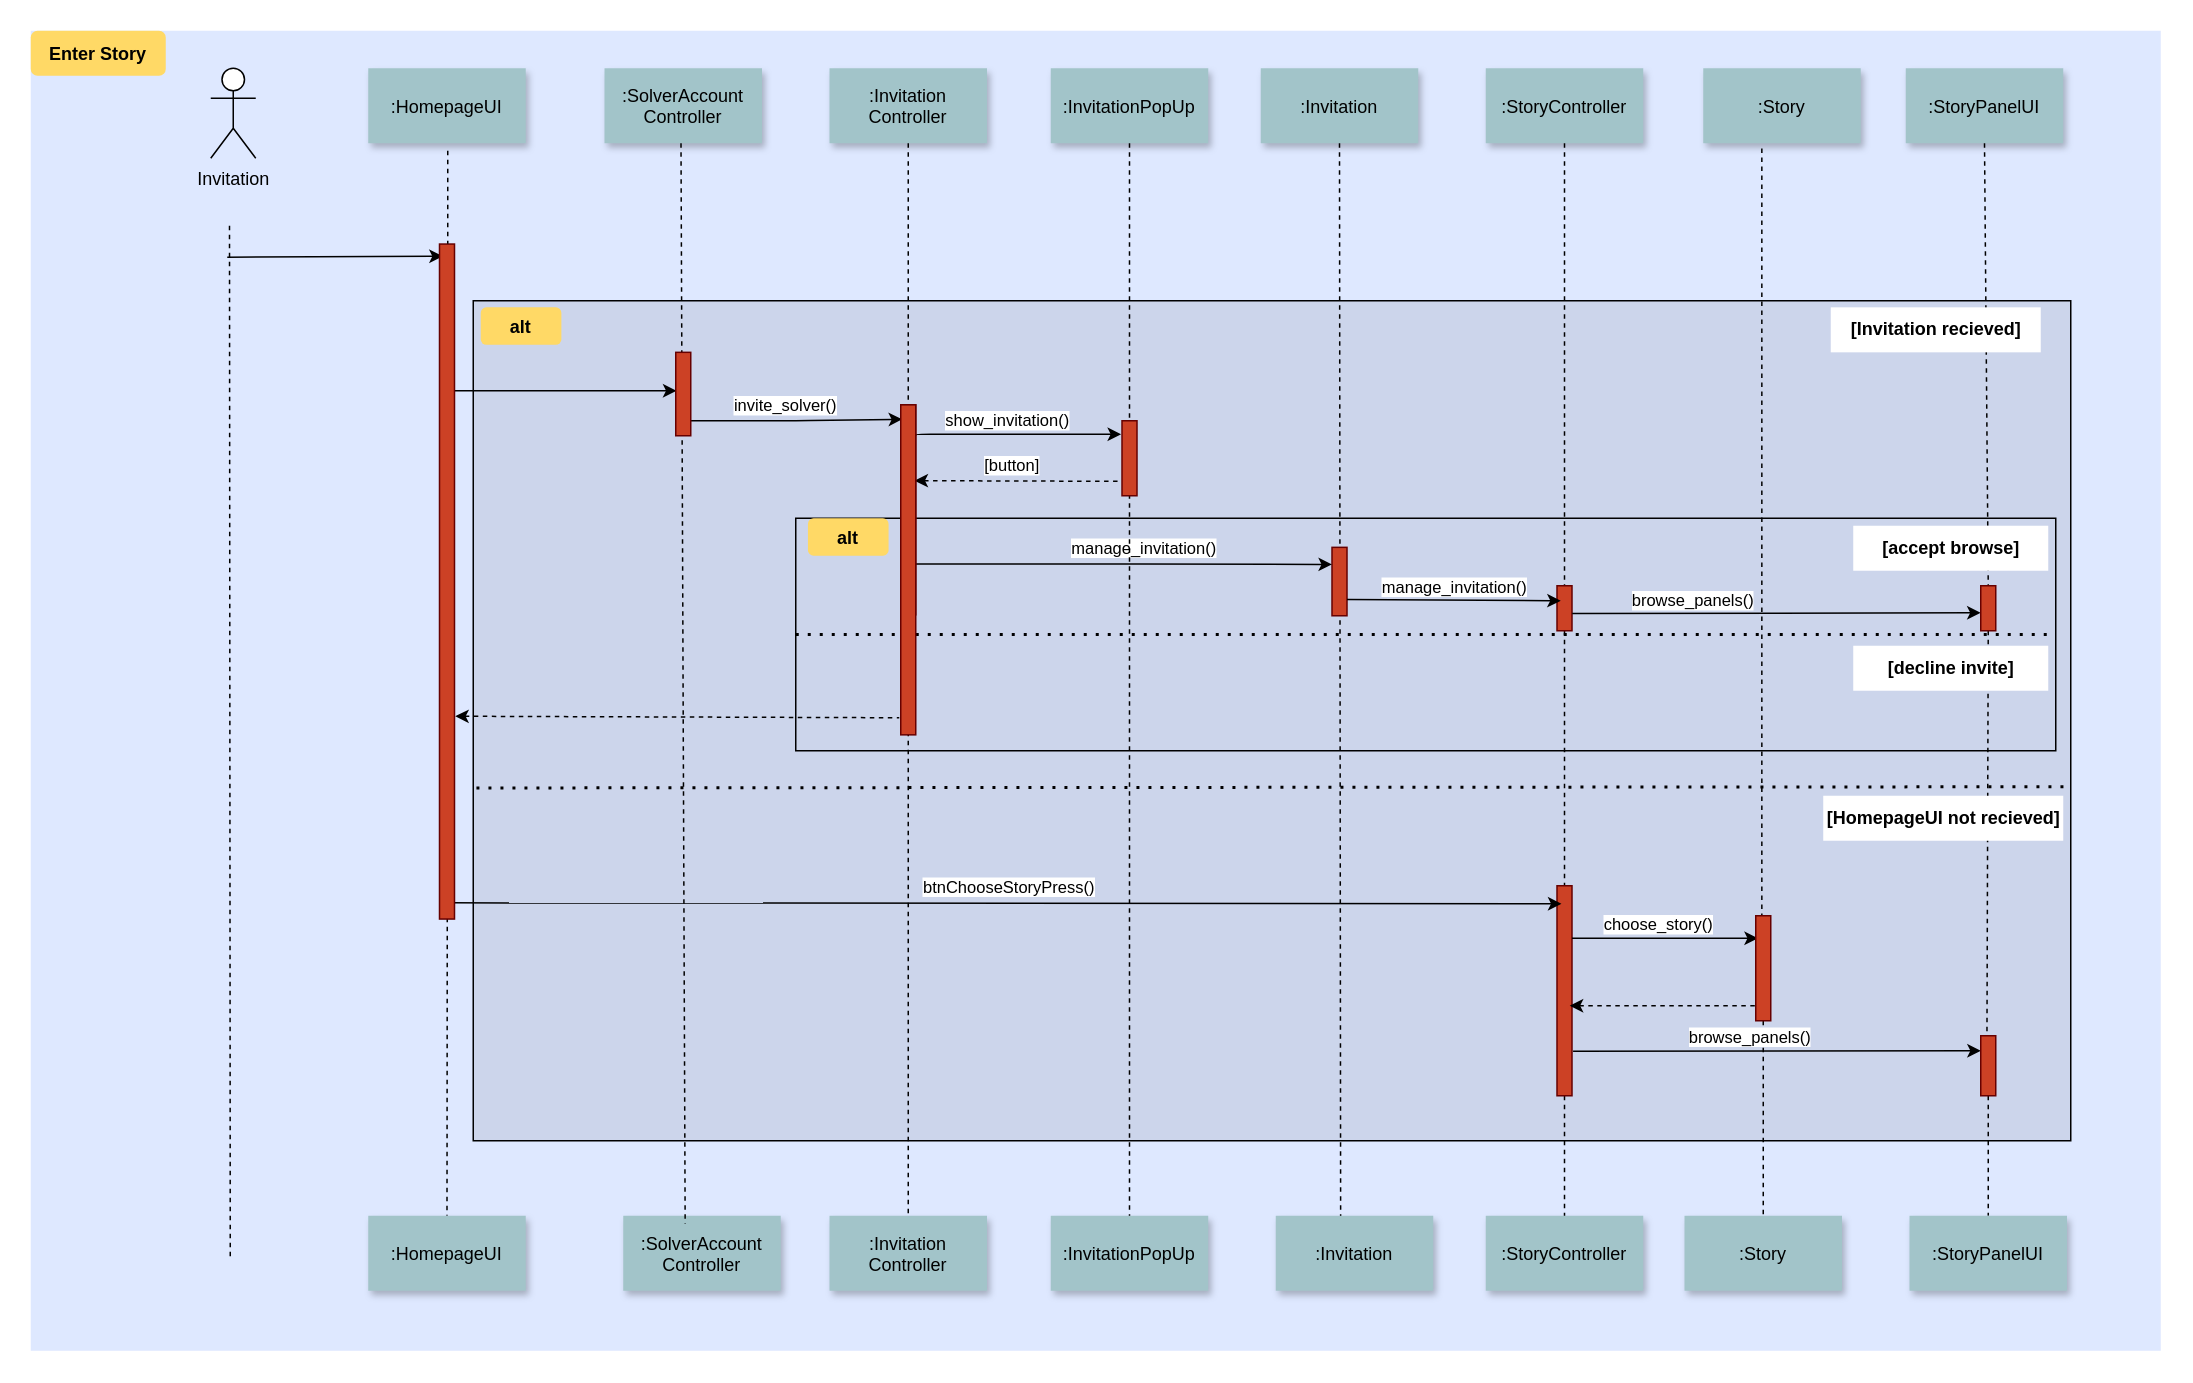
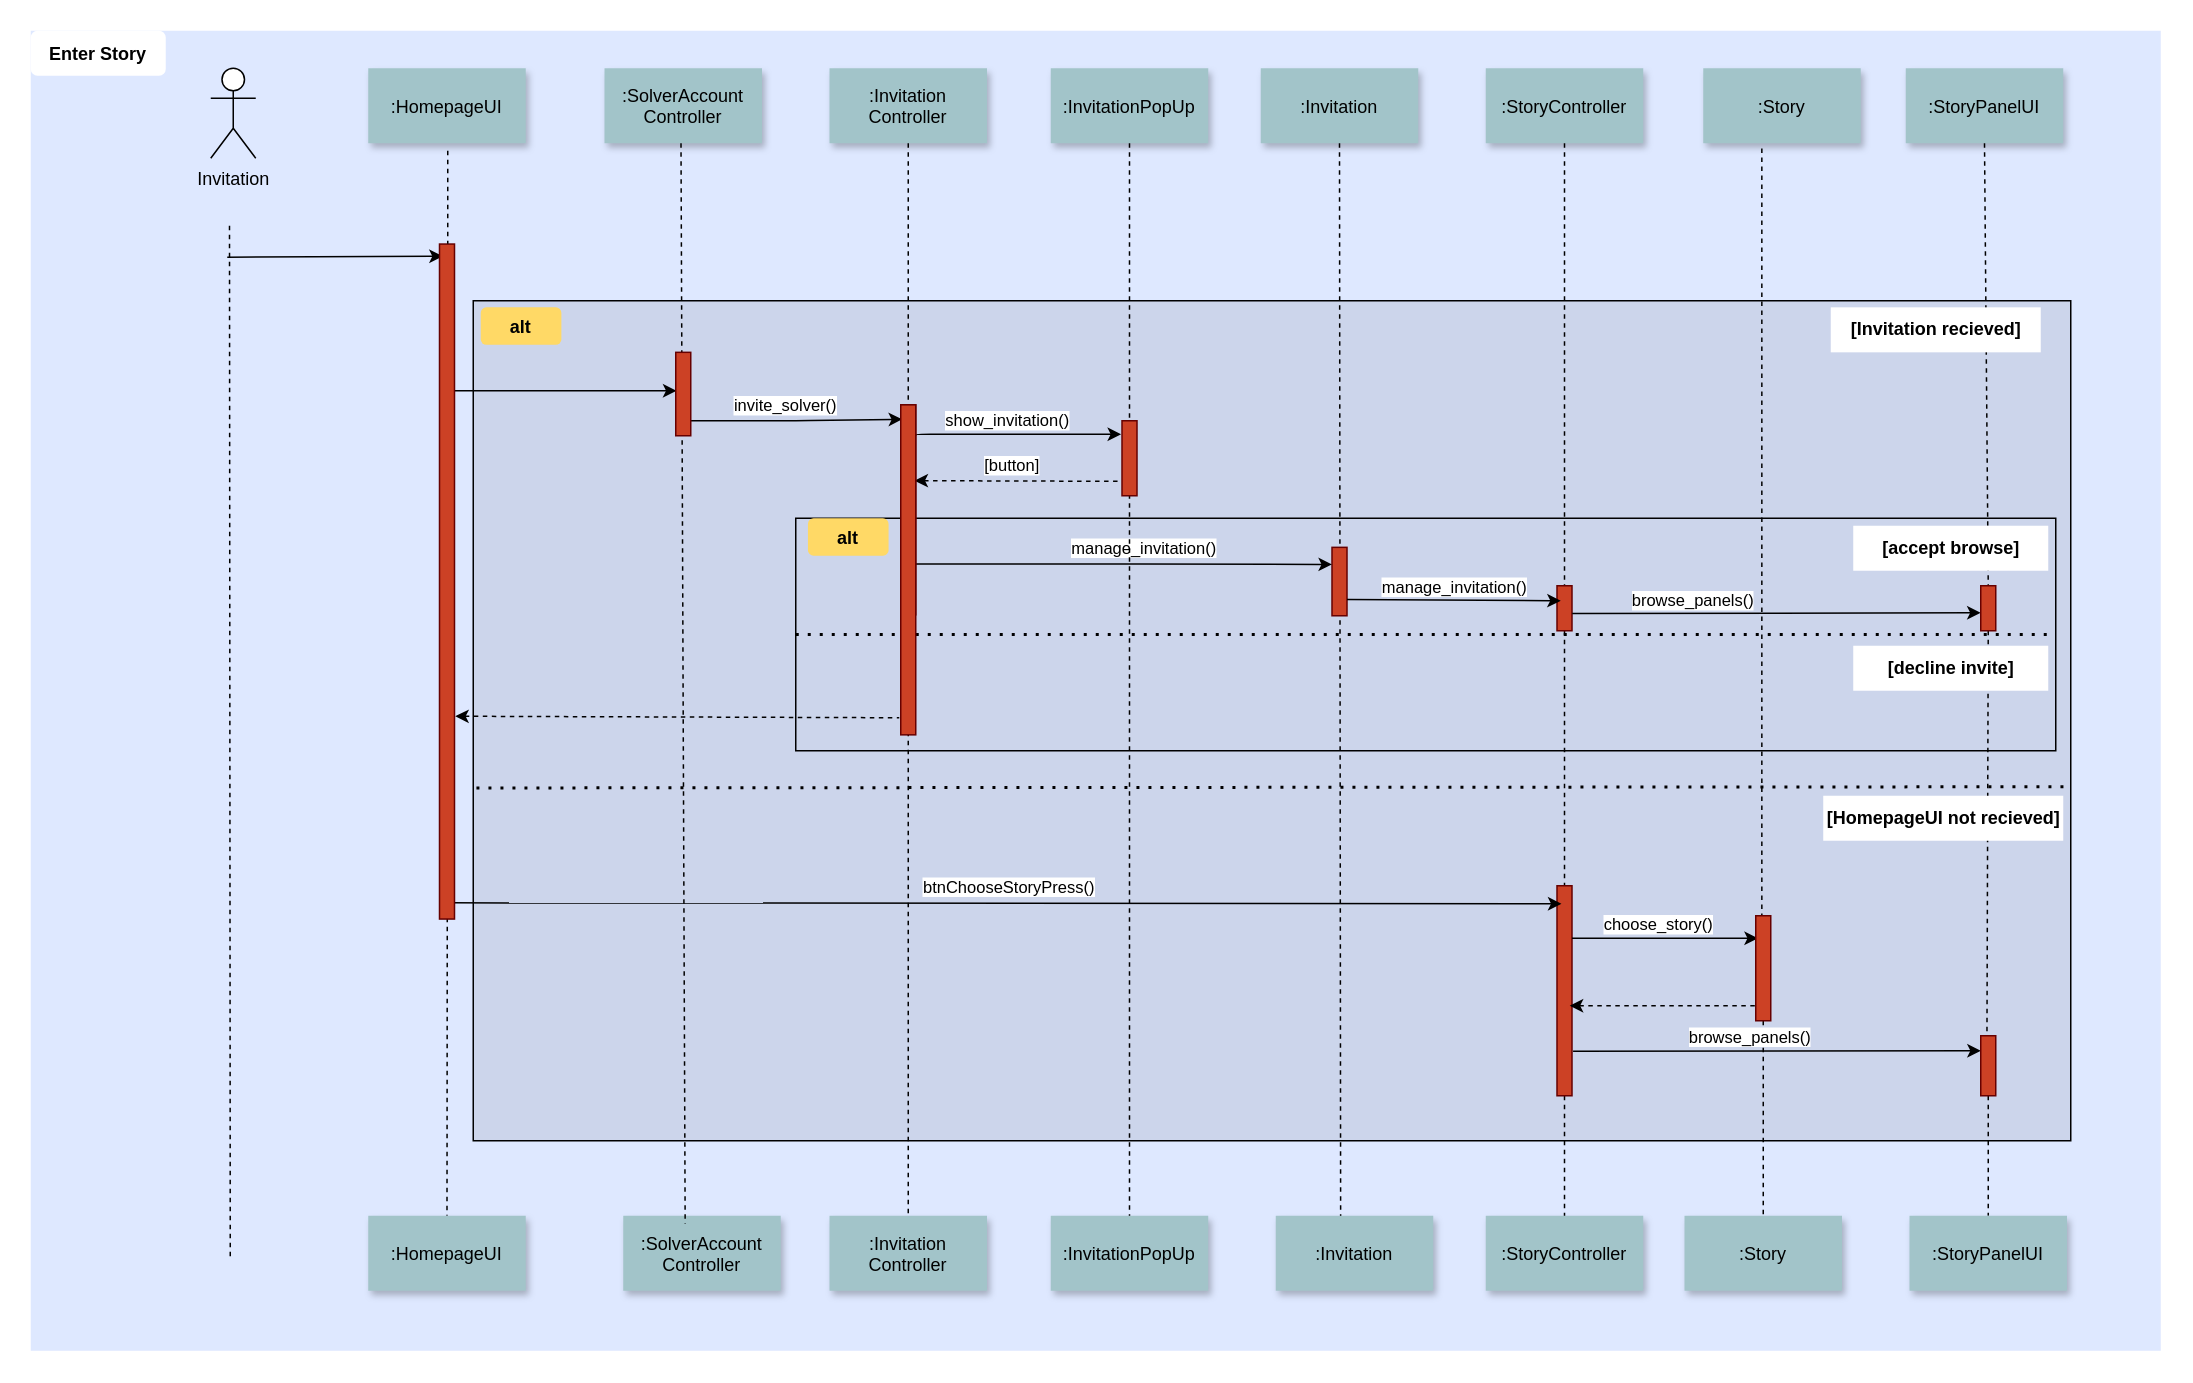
(98, 53) -> (98, 53)
